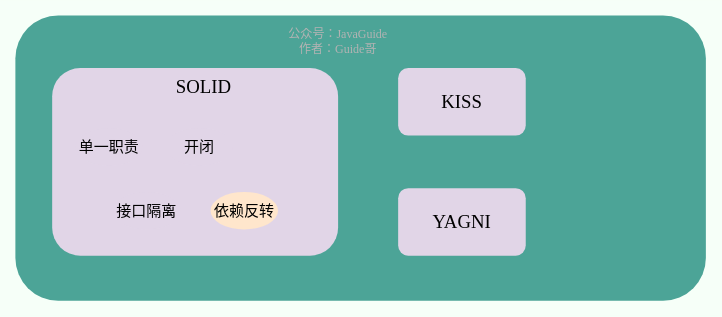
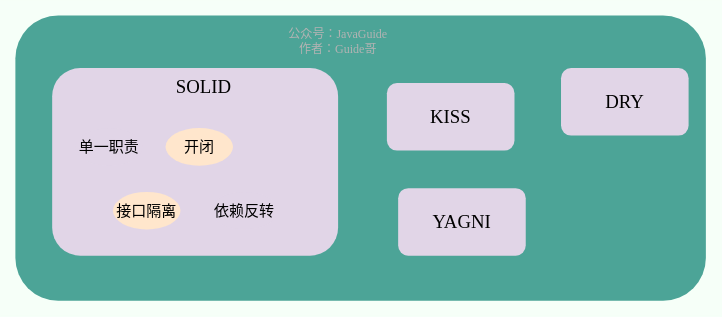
(462, 102) -> (450, 117)
none -> (624, 102)
(199, 147) -> (199, 147)
(147, 210) -> (147, 210)
(244, 210) -> (244, 210)
